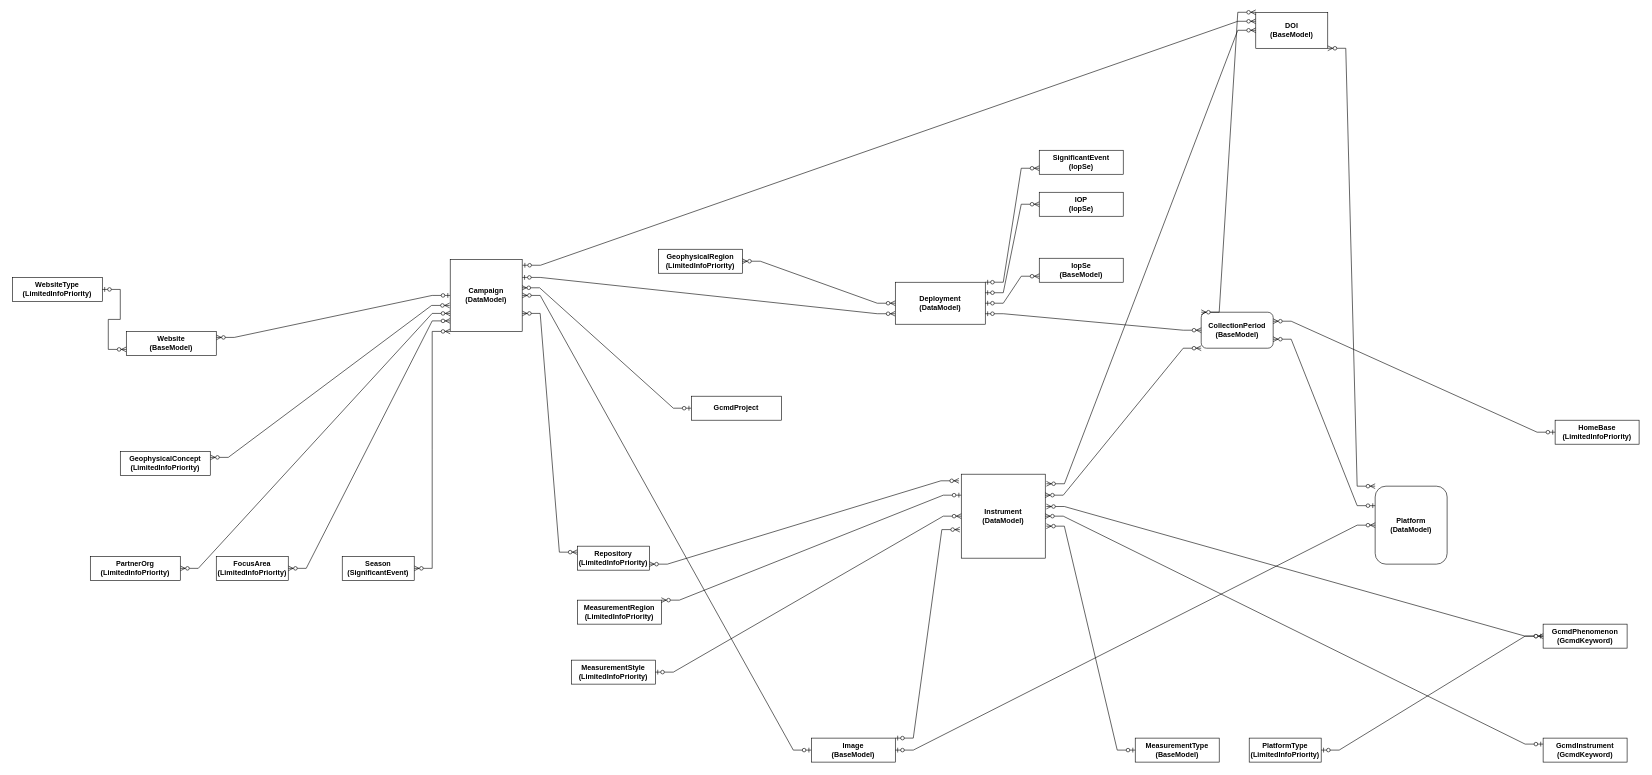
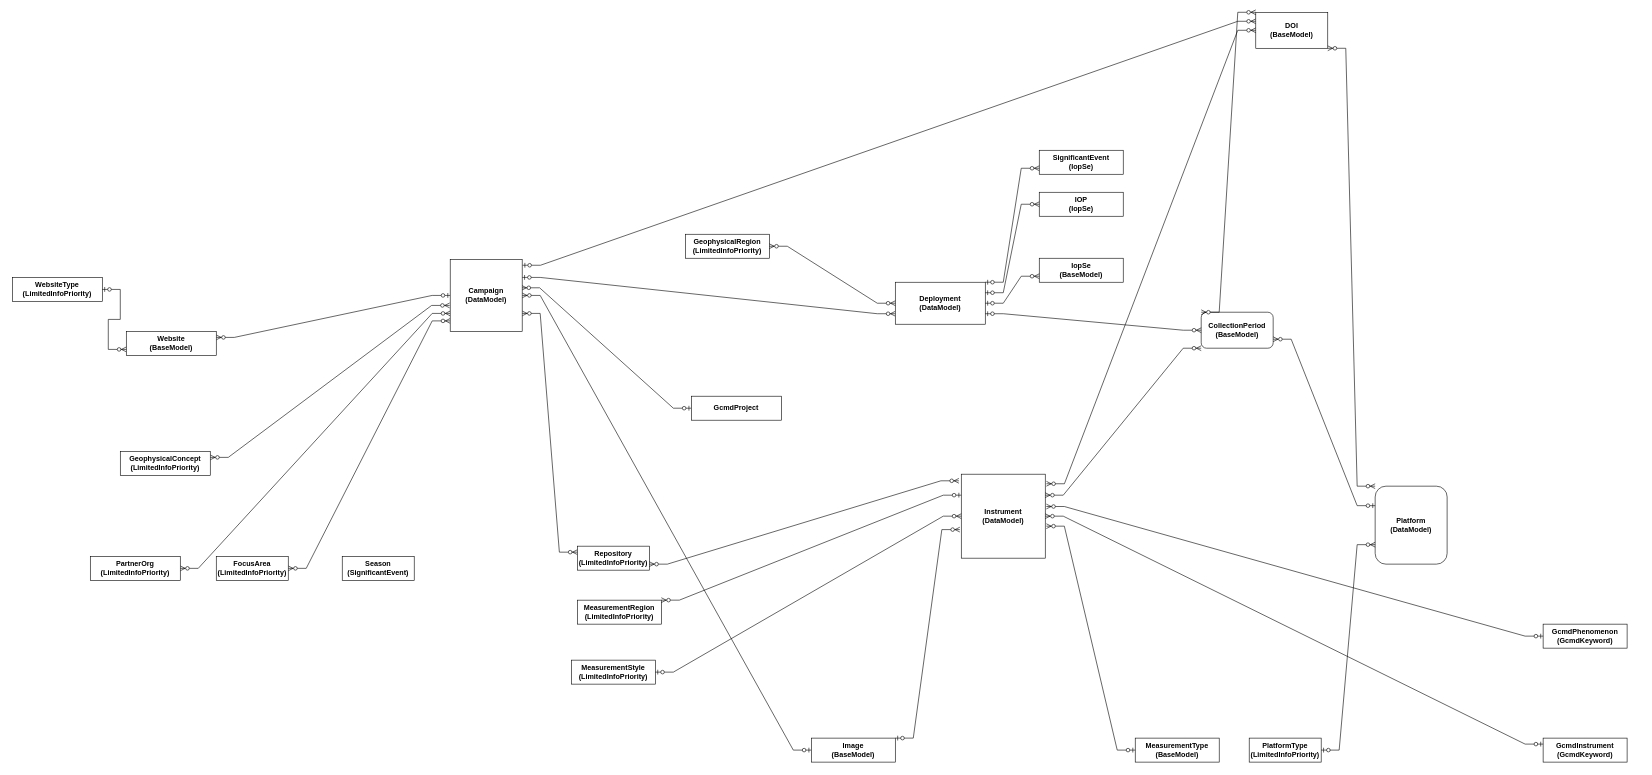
(701, 261) -> (728, 246)
(1415, 377) -> none
(1598, 432) -> none
(424, 569) -> none
(1135, 638) -> none
(1431, 694) -> (1349, 641)
